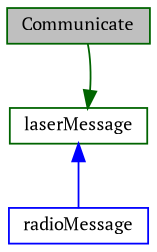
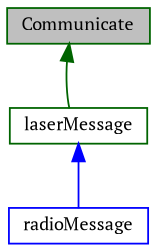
(90, 67) -> (67, 85)
